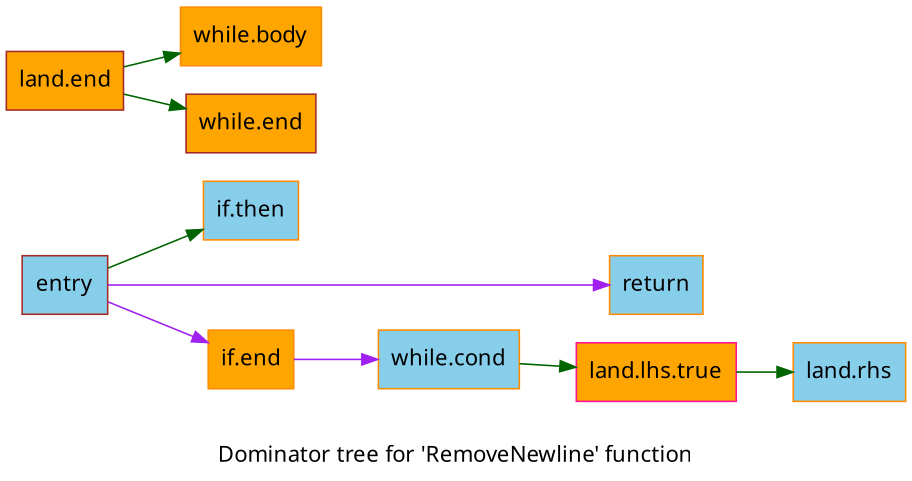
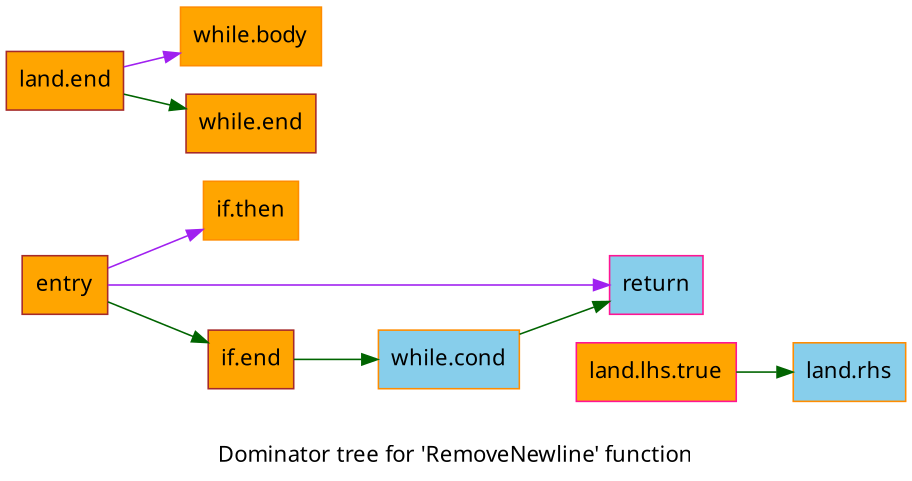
(144, 62) -> (144, 62)
(251, 211) -> (251, 211)
(148, 252) -> (148, 252)
(65, 285) -> (65, 285)
(656, 285) -> (656, 285)
(151, 319) -> (151, 319)
(251, 359) -> (251, 359)
(328, 359) -> (328, 359)
(540, 365) -> (557, 321)
